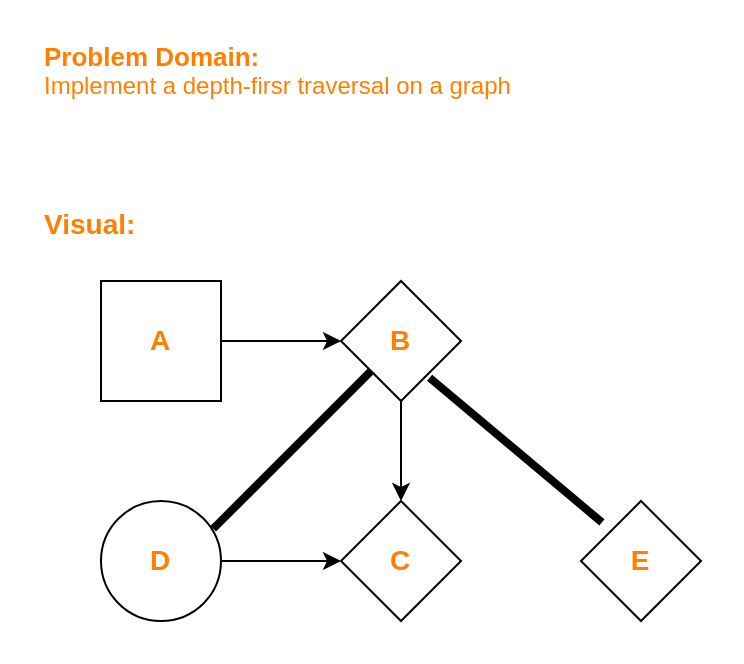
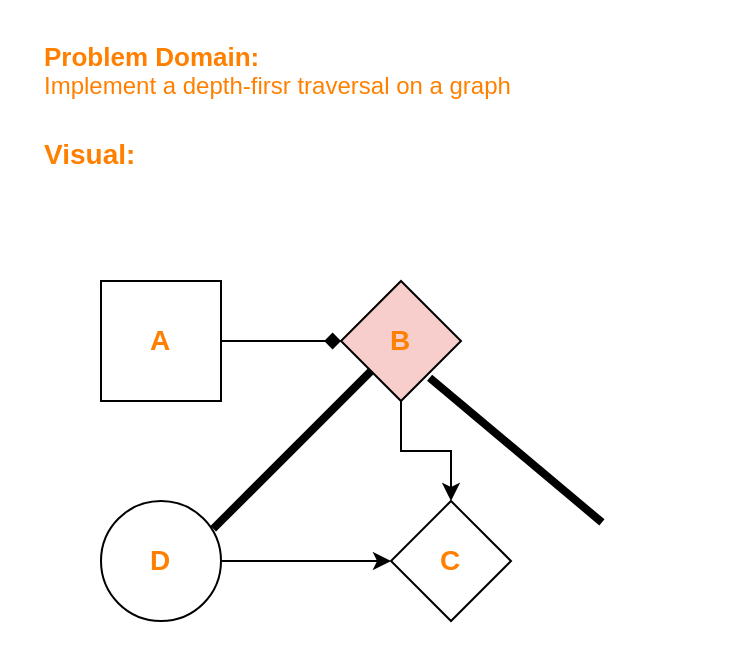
(101, 241) -> (101, 171)
(325, 341) -> (324, 341)
(401, 341) -> (401, 341)
(401, 561) -> (451, 561)
(641, 561) -> none
